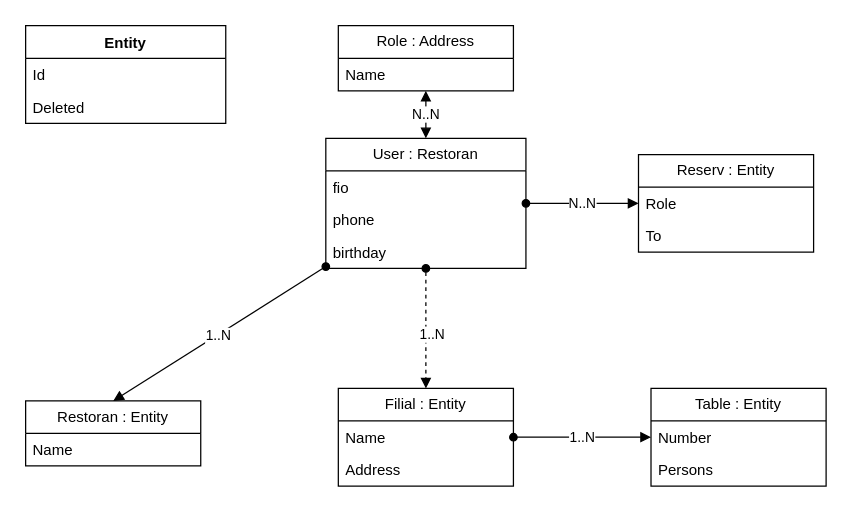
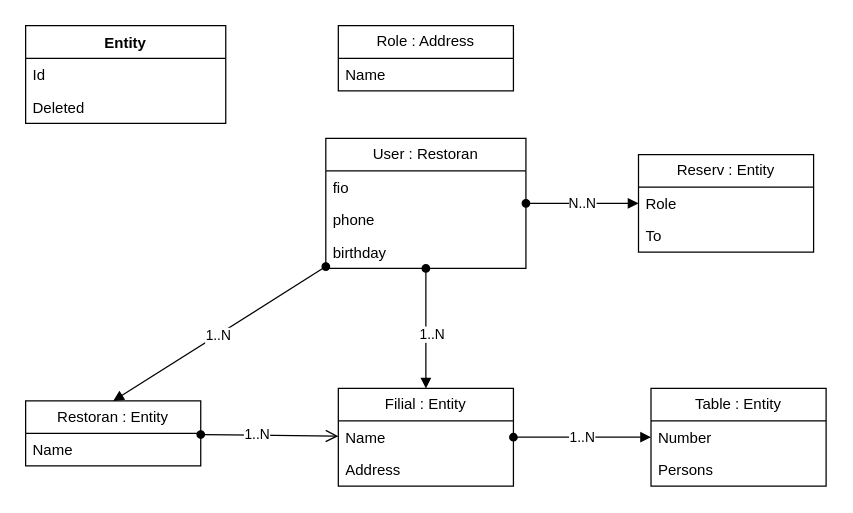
(426, 122) -> none
(426, 300) -> (426, 300)
none -> (297, 435)
